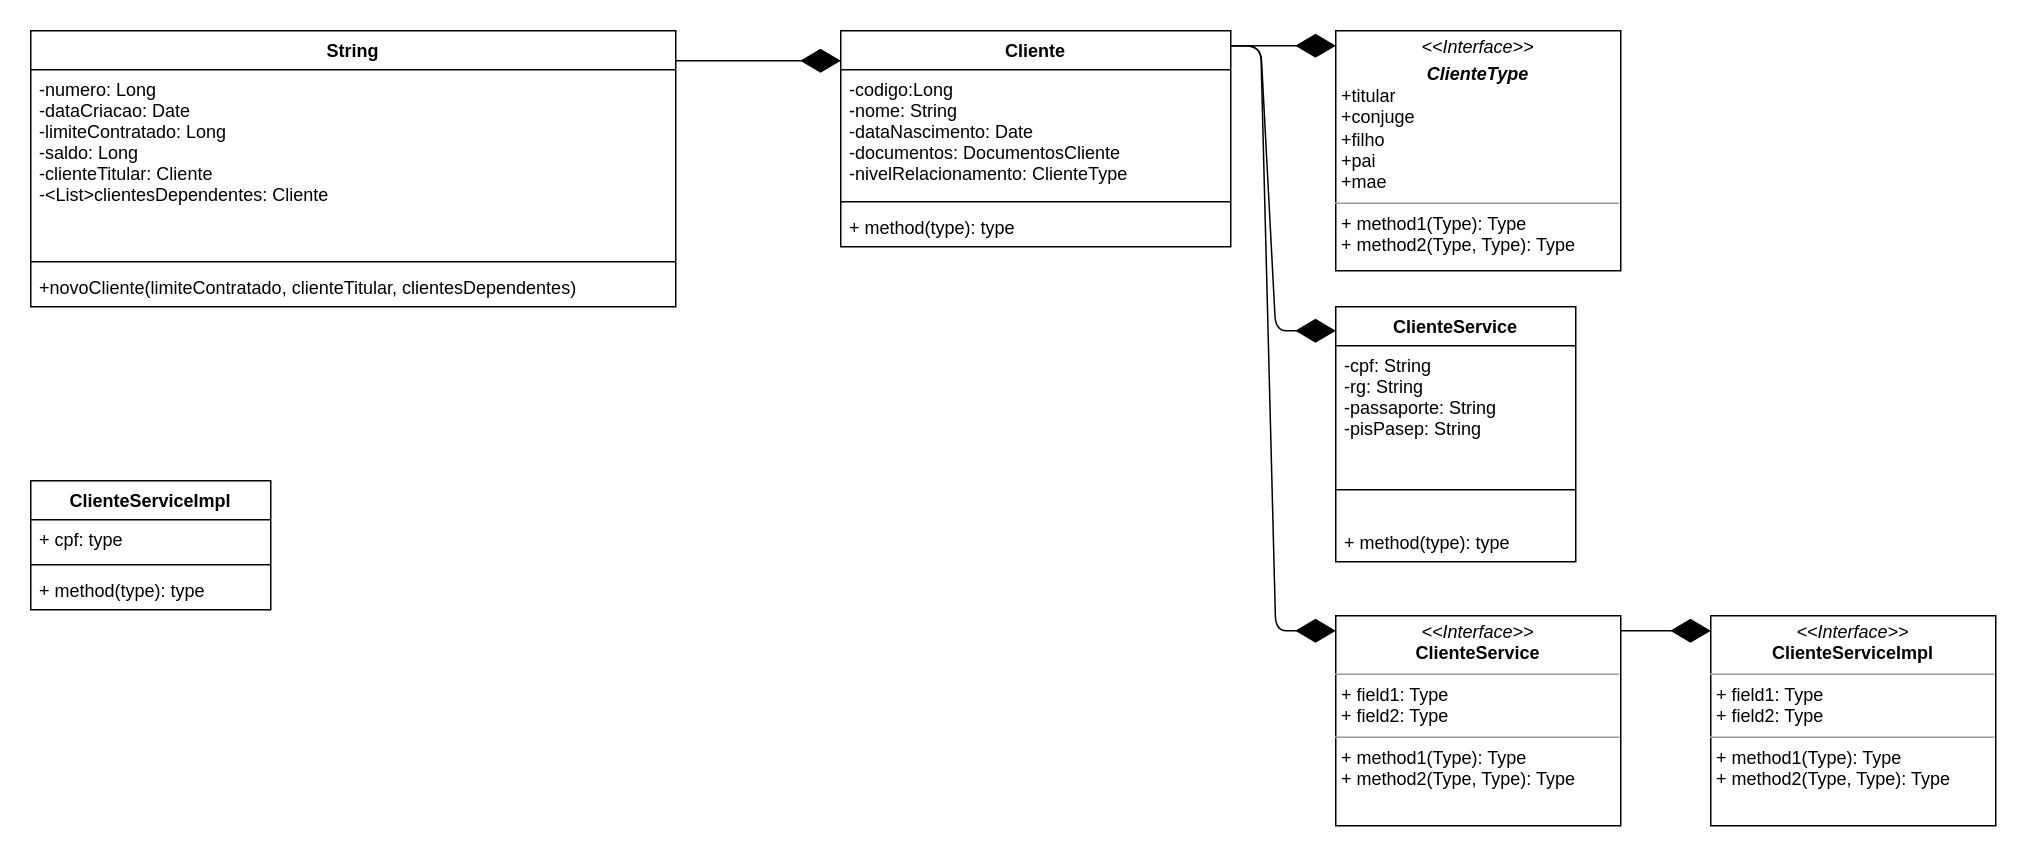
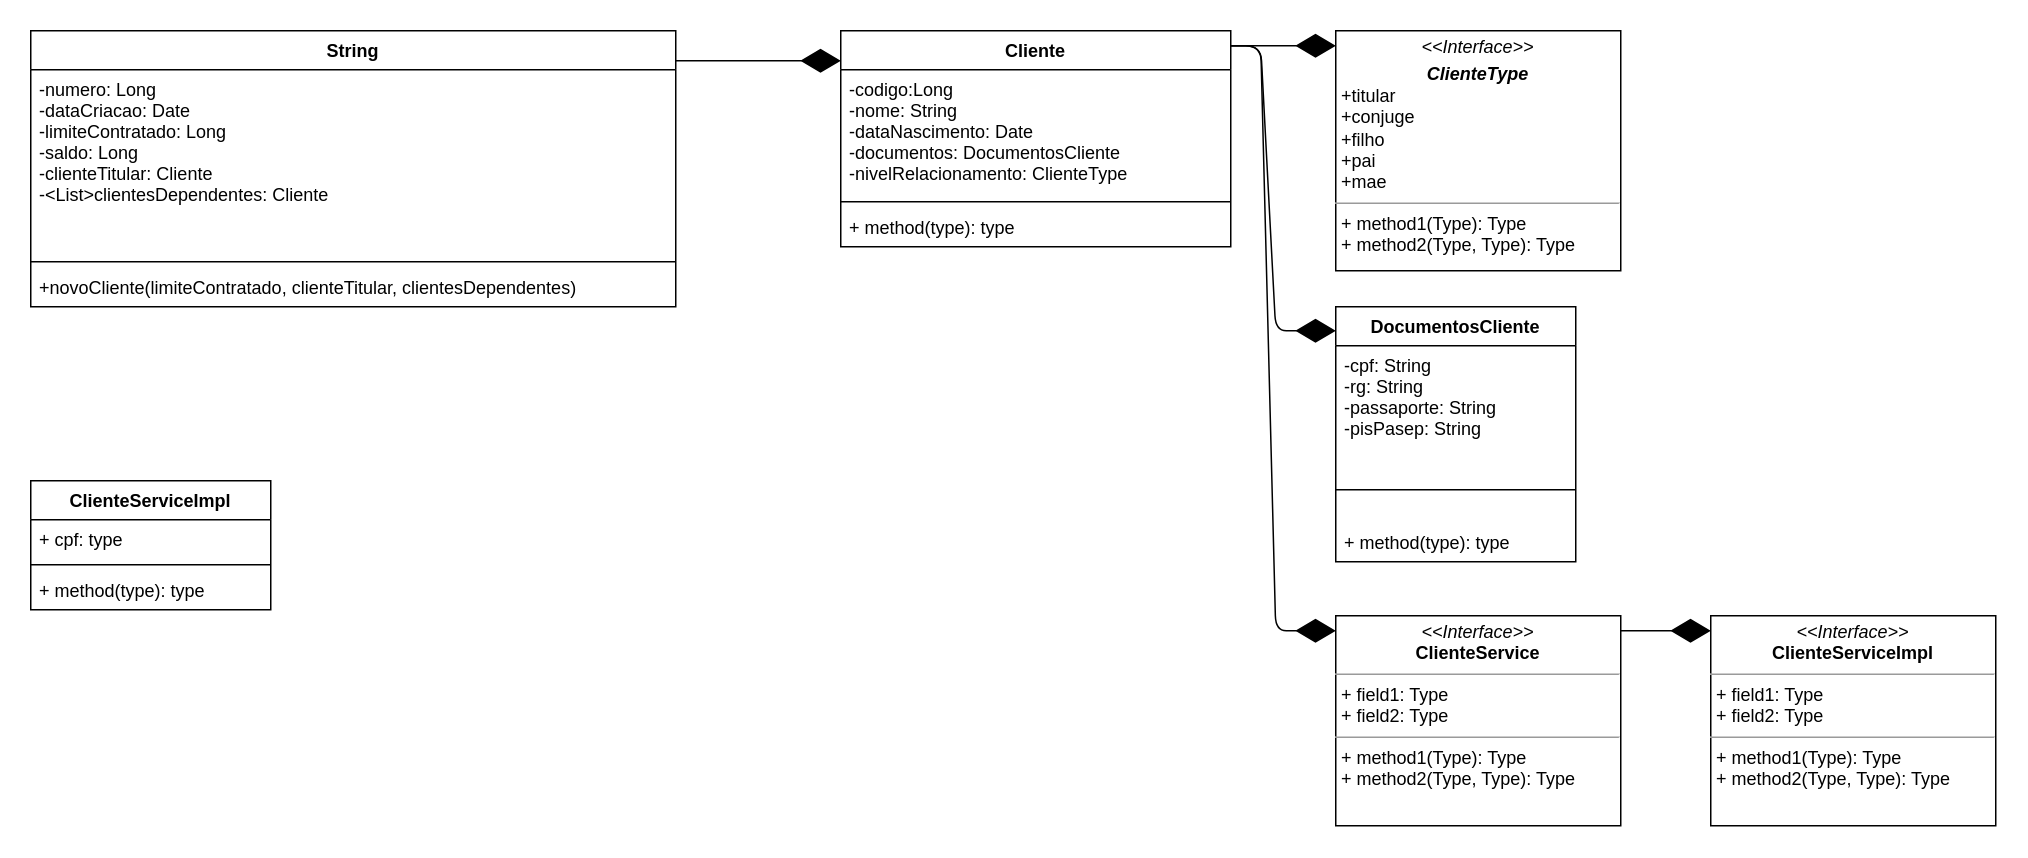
(1455, 327) -> (1455, 327)
